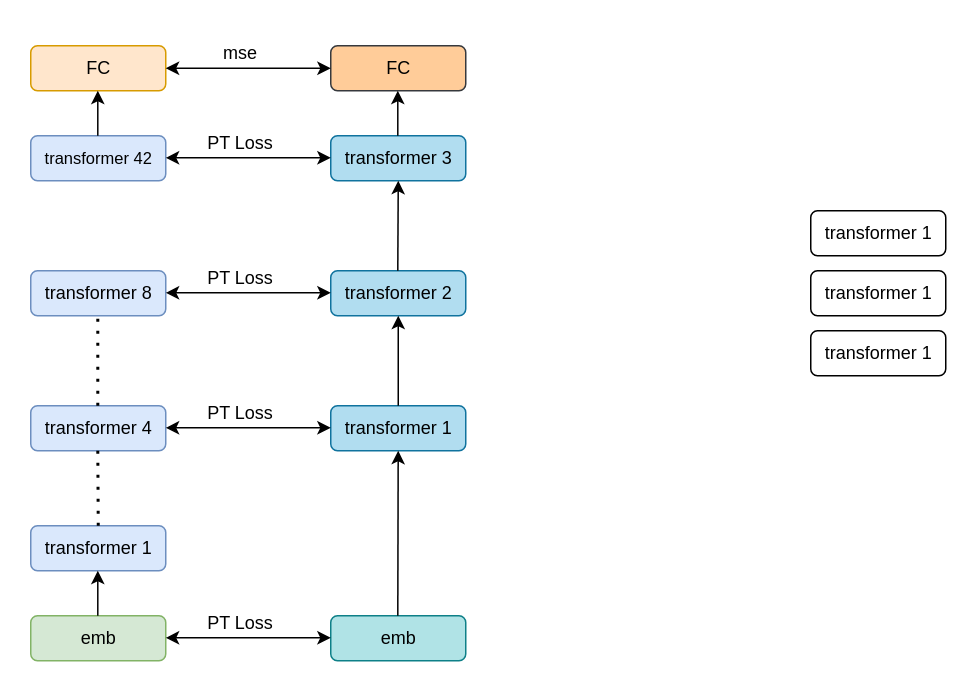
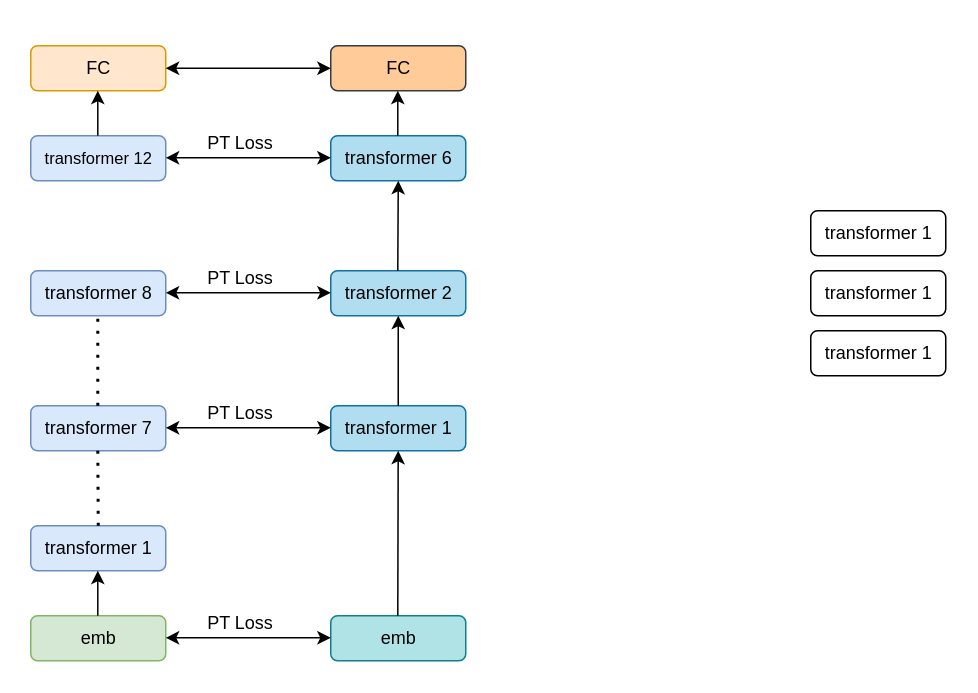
(241, 53) -> none
(99, 158) -> (99, 158)
(399, 158) -> (399, 158)
(99, 428) -> (99, 428)
